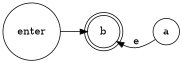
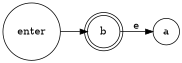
(140, 47) -> (133, 32)
